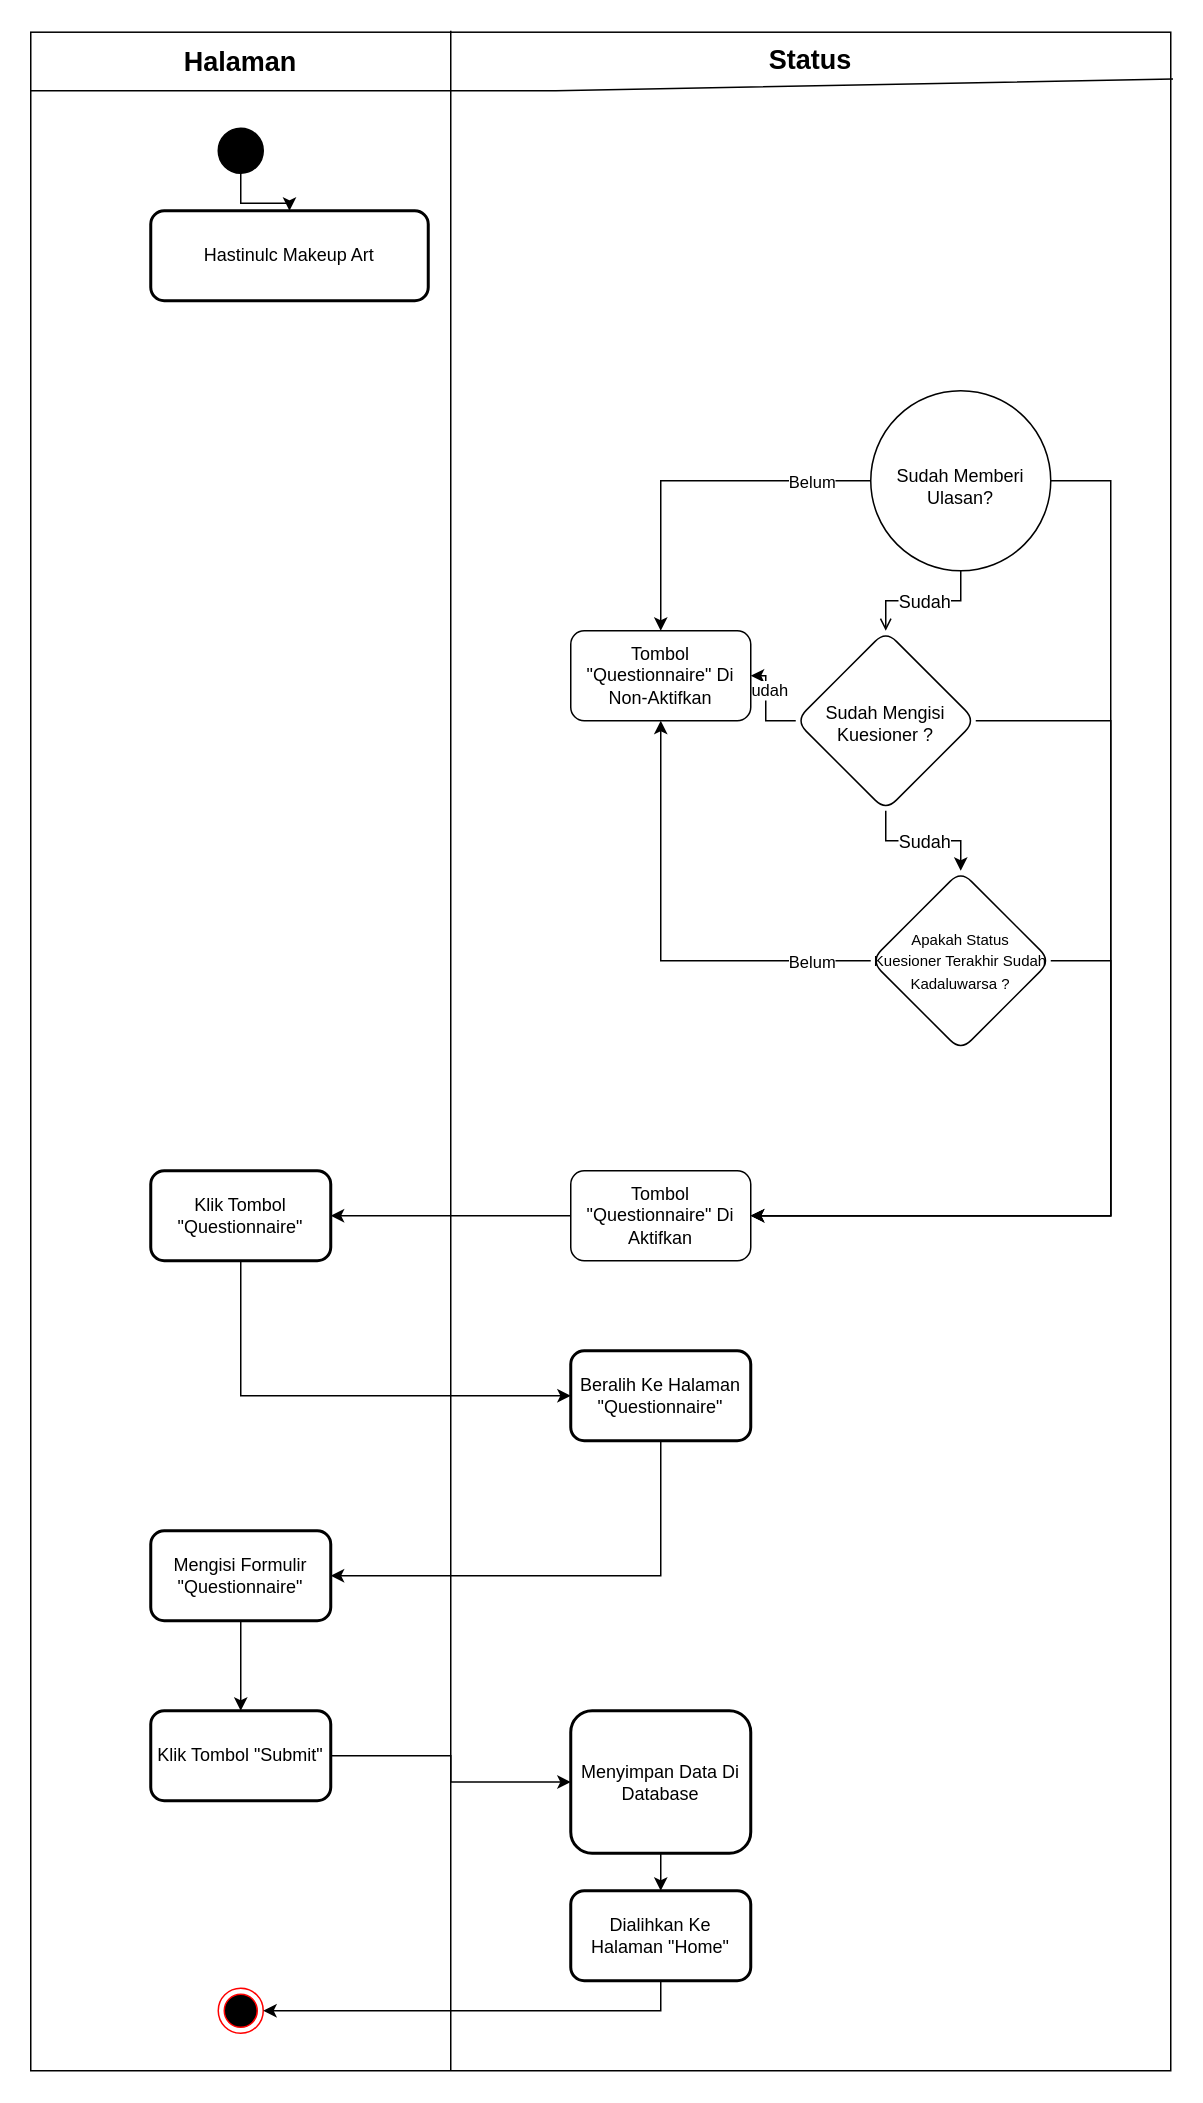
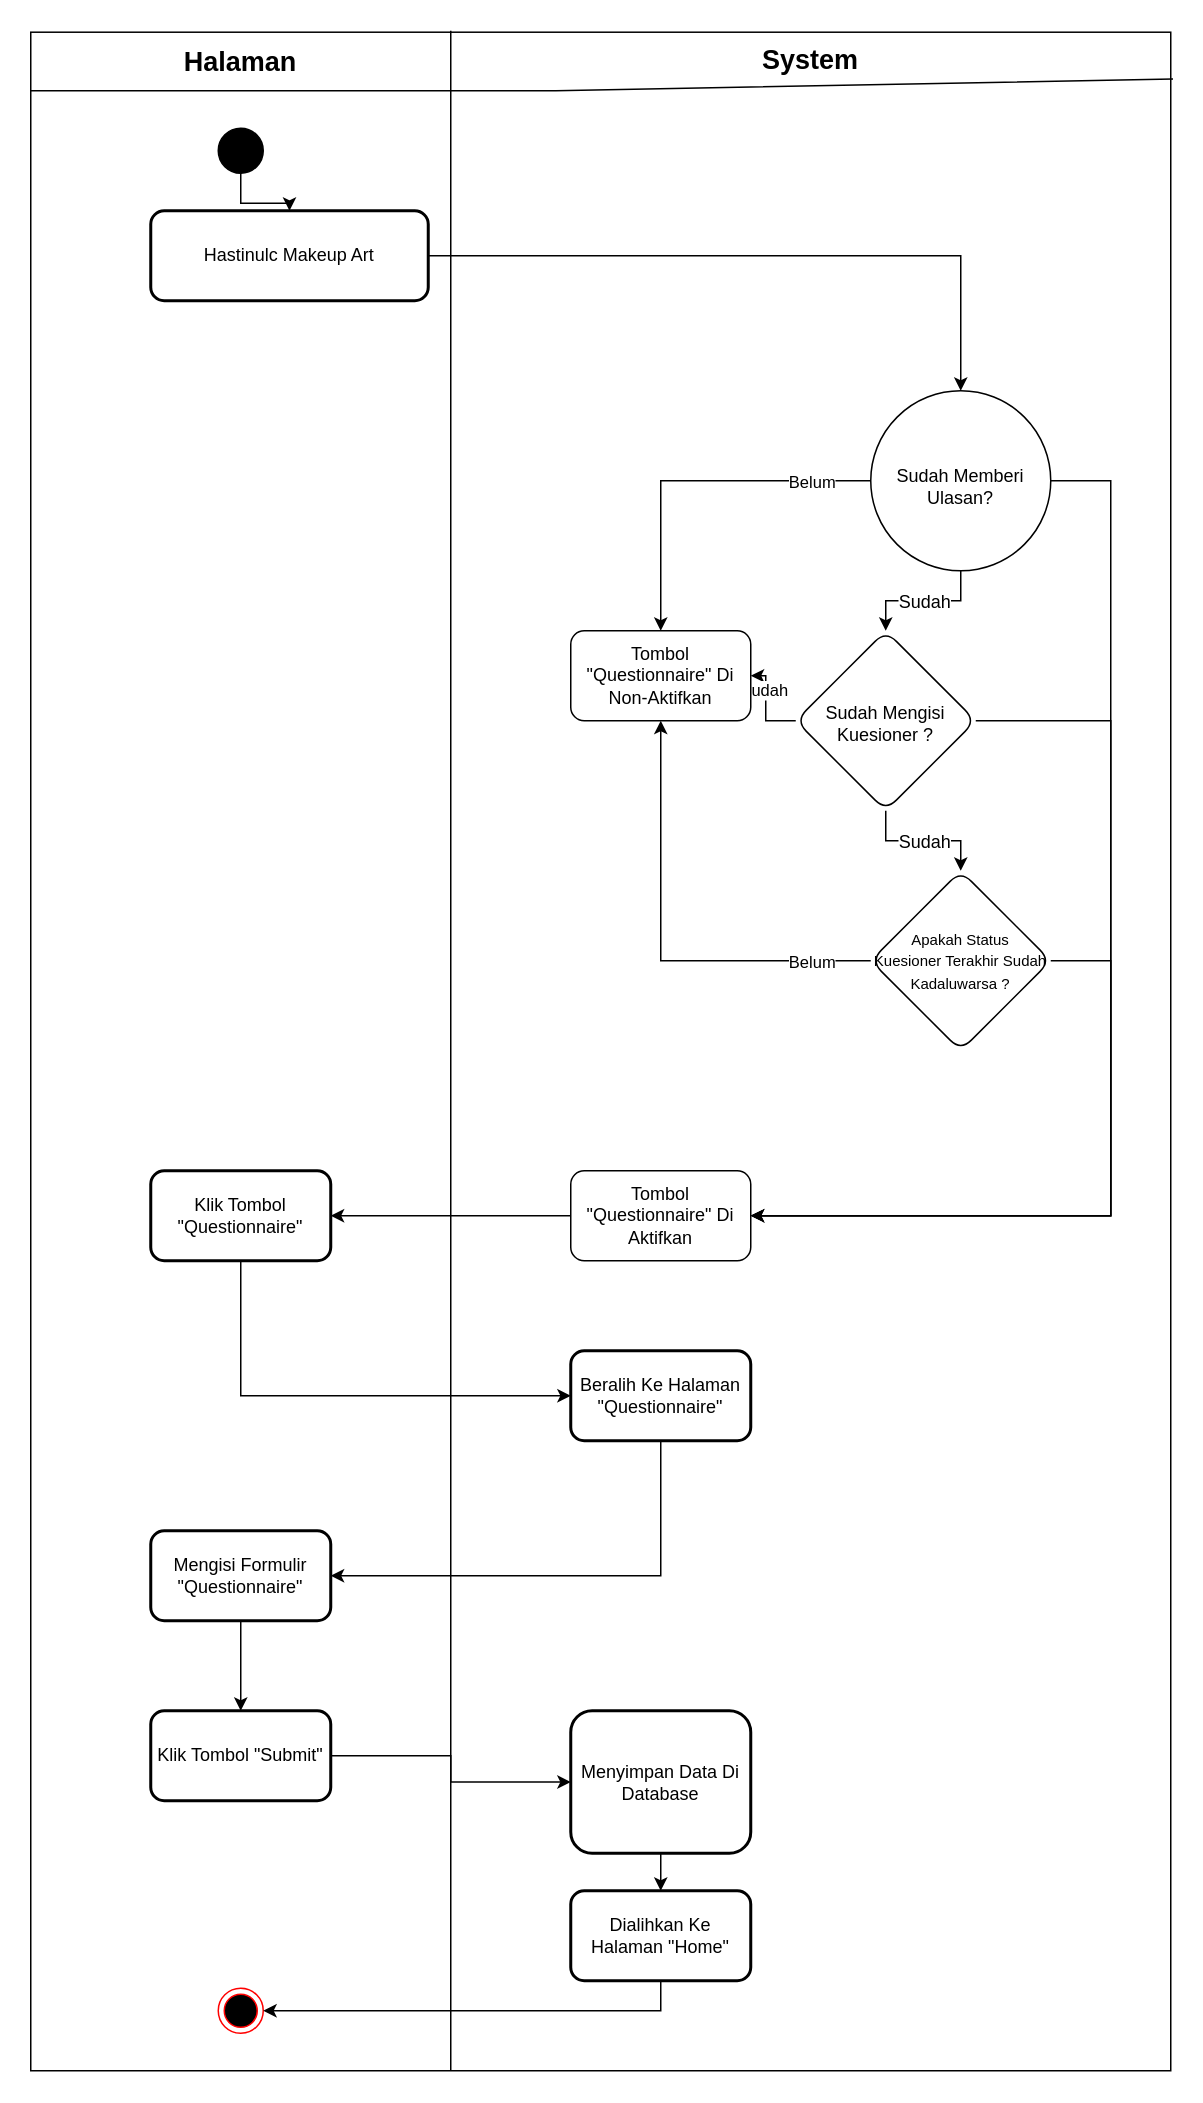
(811, 61) -> (811, 61)
none -> (757, 256)
(886, 621) -> (886, 619)
